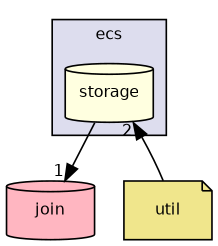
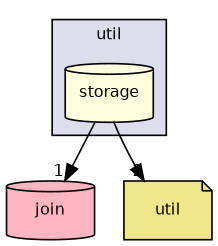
(109, 35) -> (109, 35)
(153, 159) -> (125, 146)
